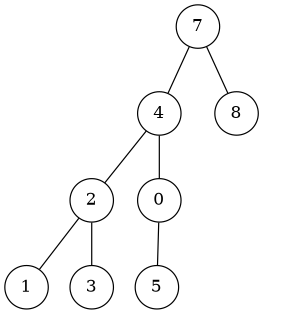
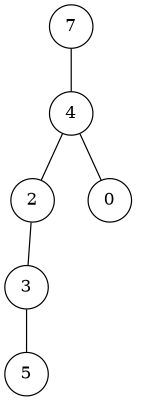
(237, 113) -> none
(158, 244) -> (27, 331)
(27, 287) -> none
